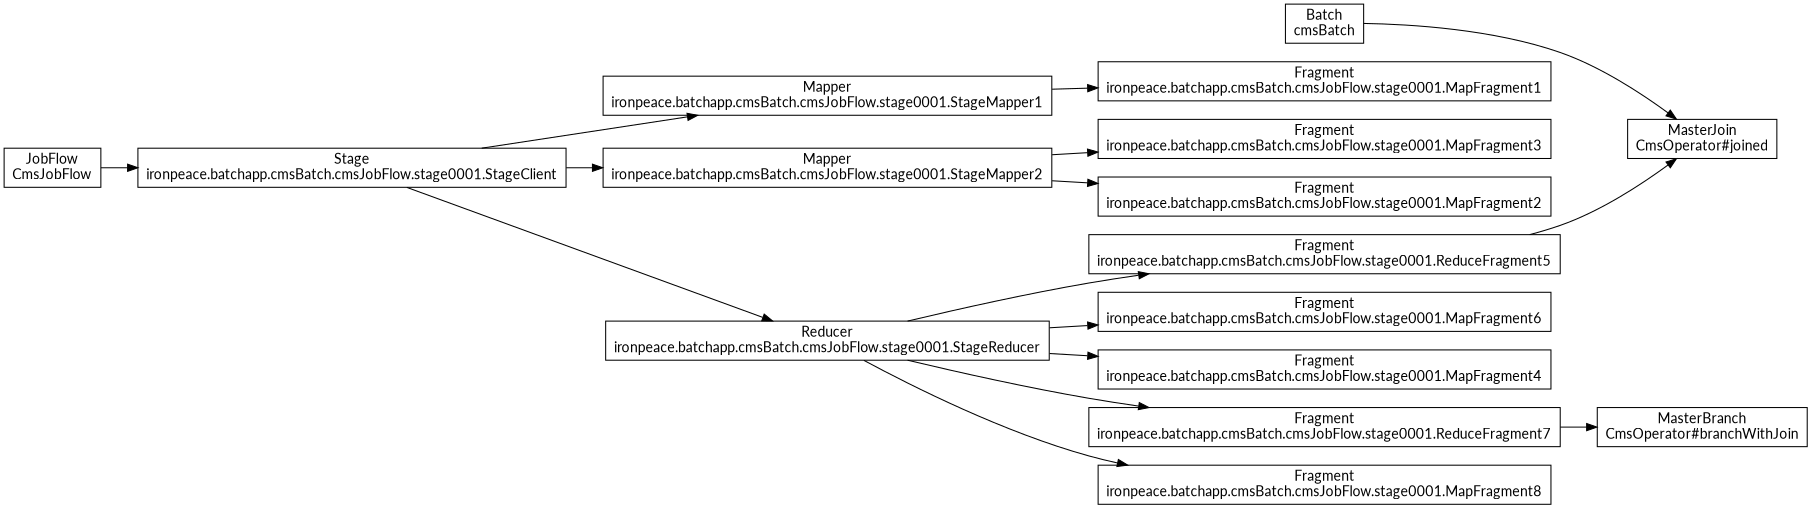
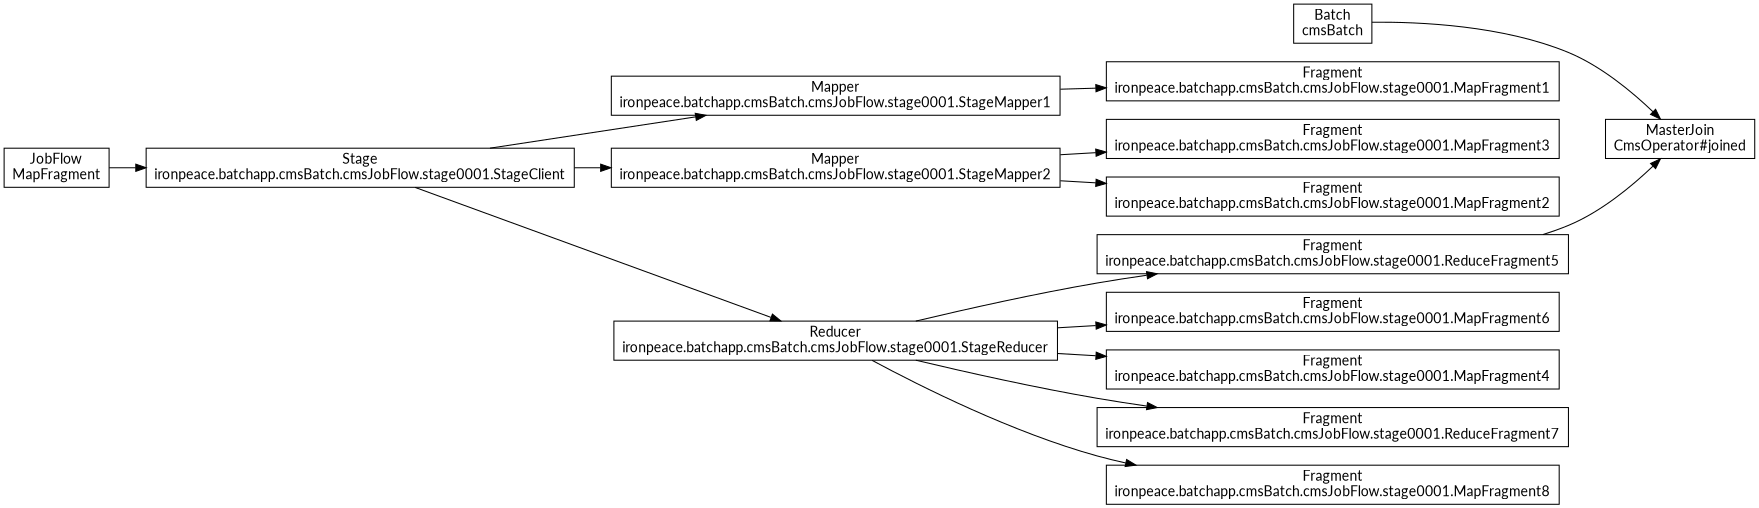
(52, 168) -> (57, 168)
(1702, 427) -> none
